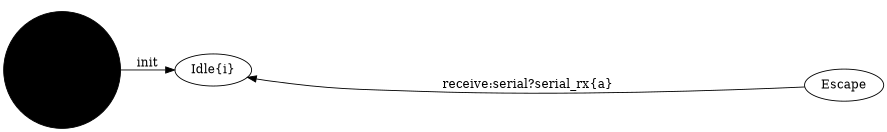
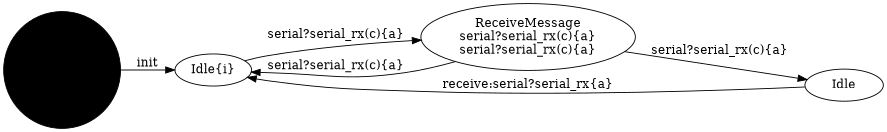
none -> (528, 37)
(844, 85) -> (844, 85)
